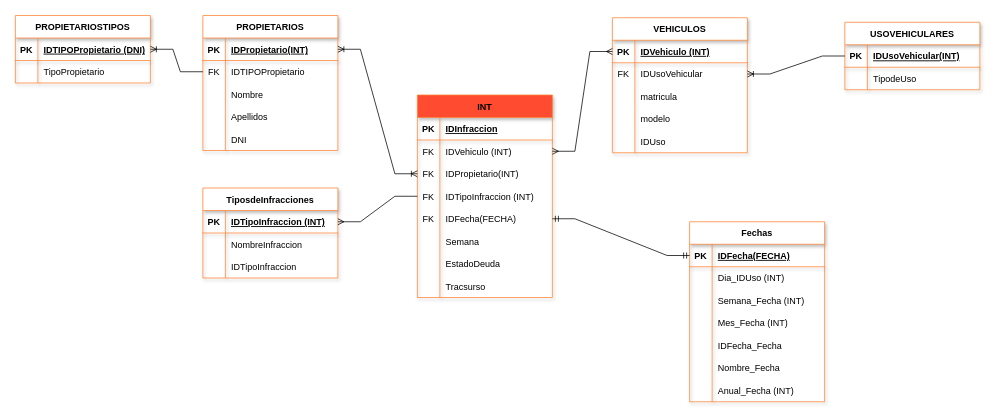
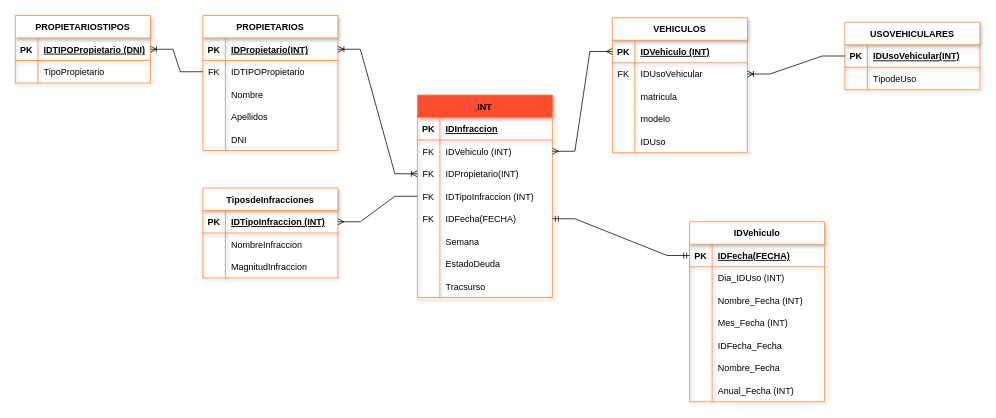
(757, 233) -> (757, 233)
(269, 267) -> (274, 267)
(762, 301) -> (762, 301)
